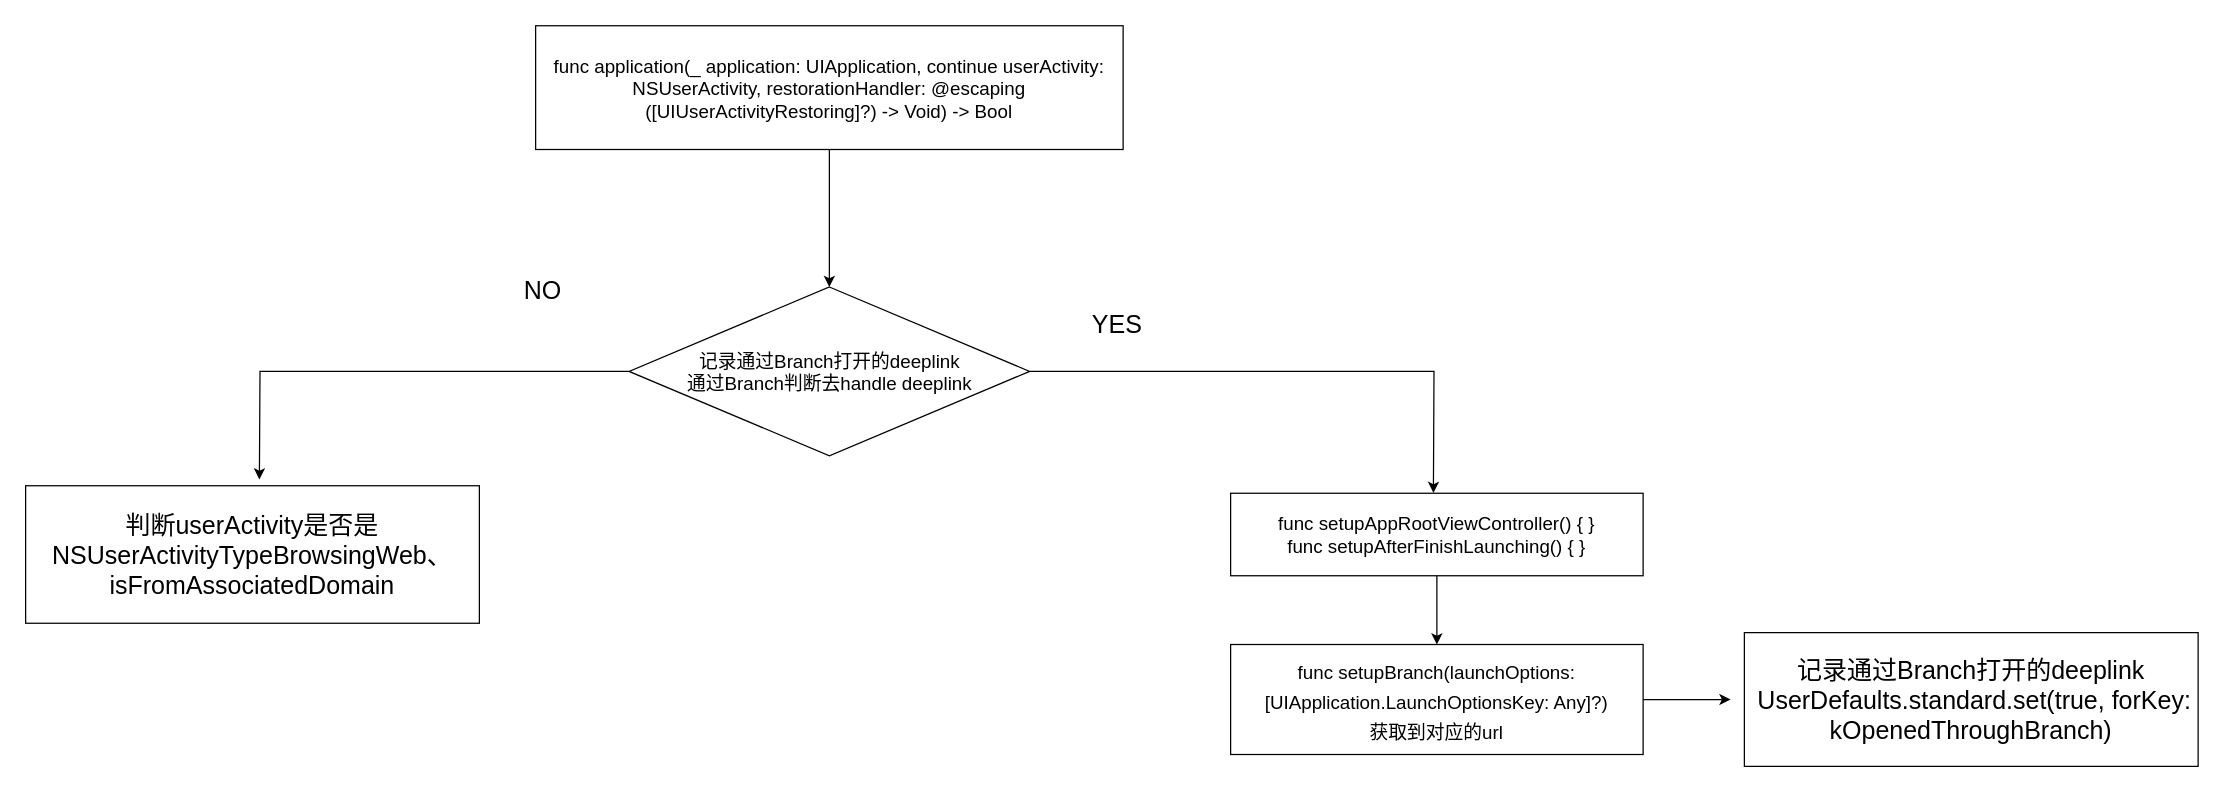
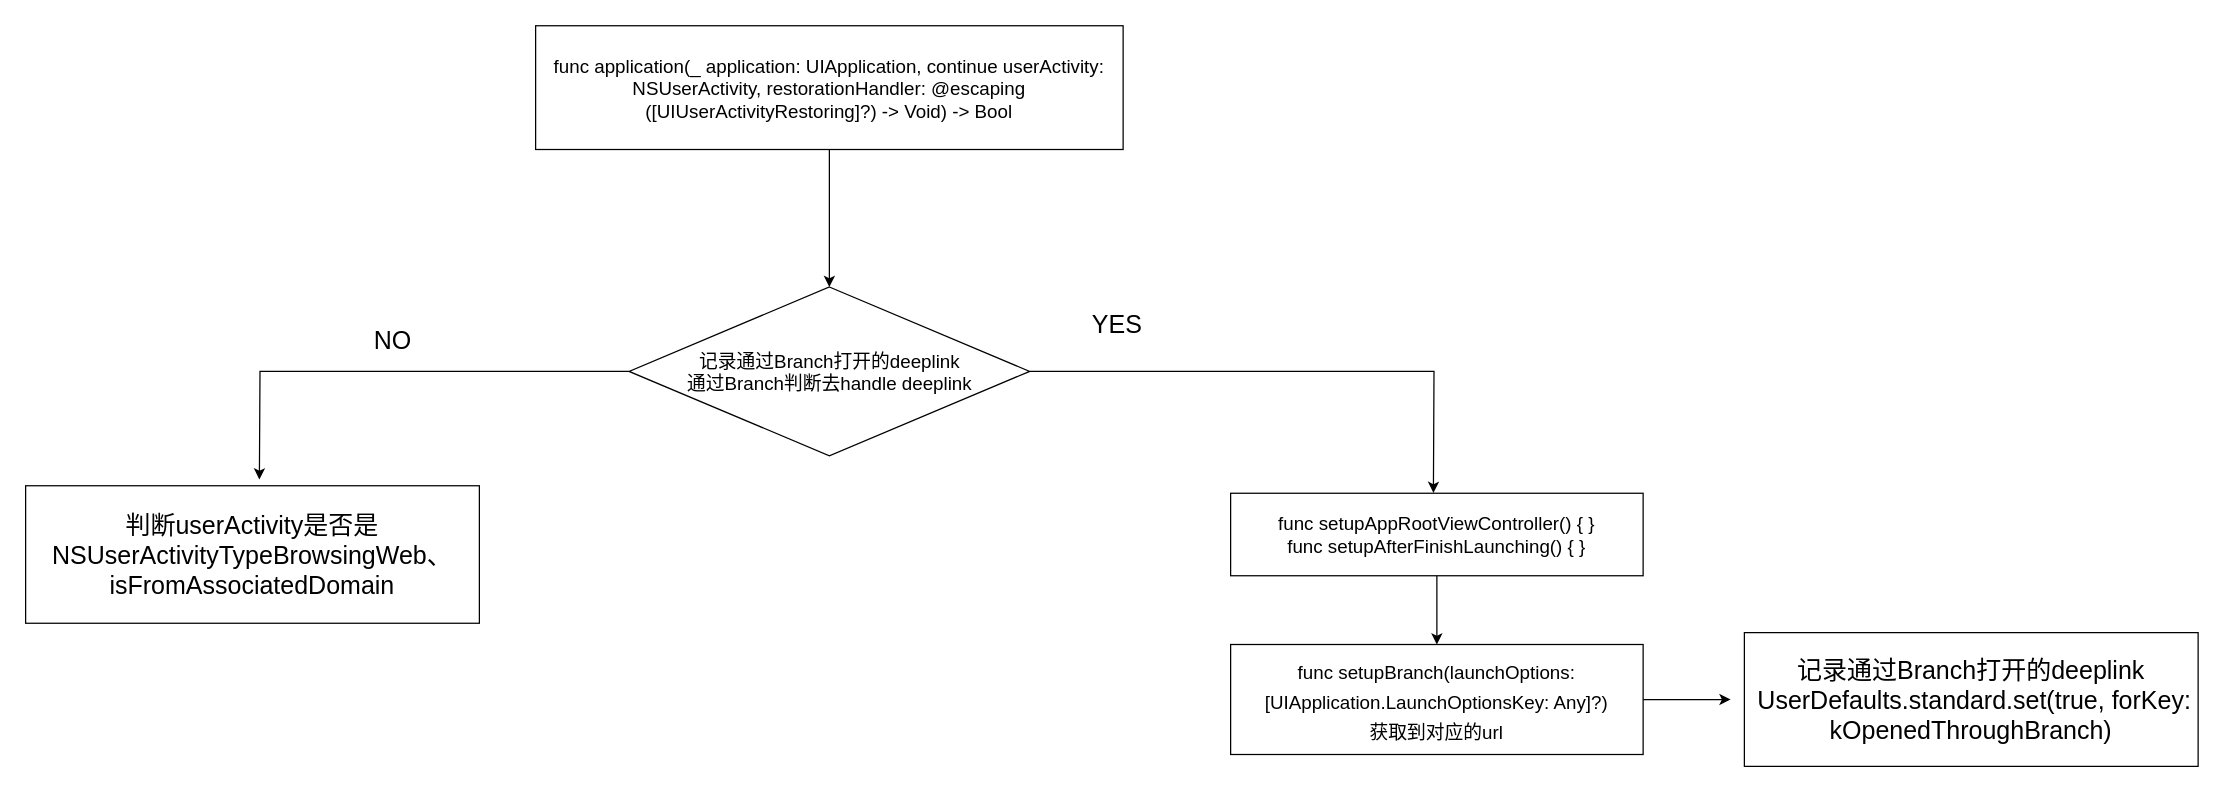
(543, 289) -> (393, 339)
